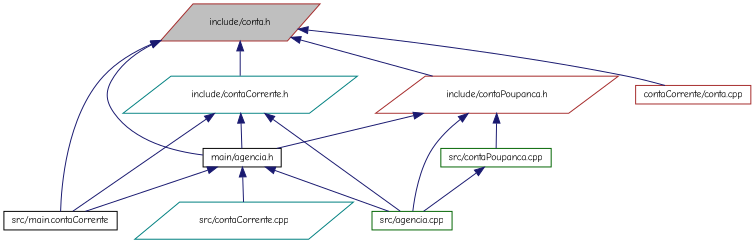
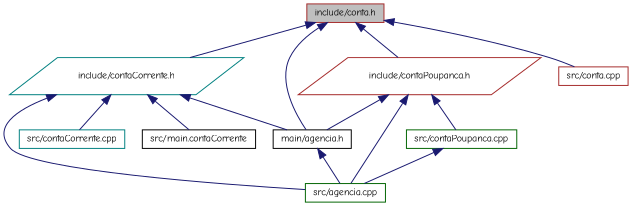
(240, 22) -> (345, 13)
(693, 95) -> (593, 76)
(81, 112) -> none
(243, 190) -> (92, 116)
(147, 191) -> none
(244, 221) -> (72, 139)
